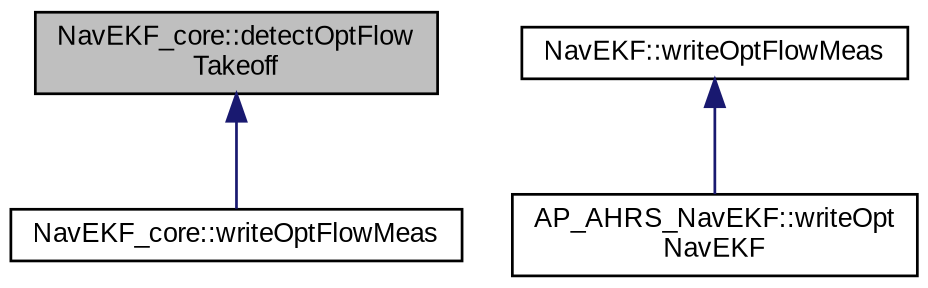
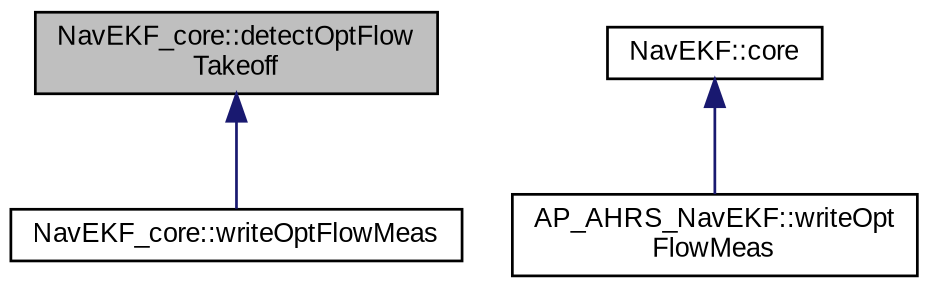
(715, 53) -> (715, 53)
(715, 235) -> (715, 235)
